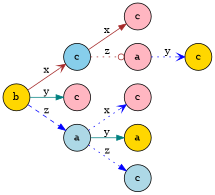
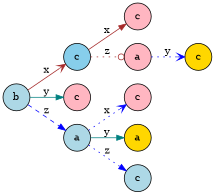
(16, 97) -> (16, 97)
